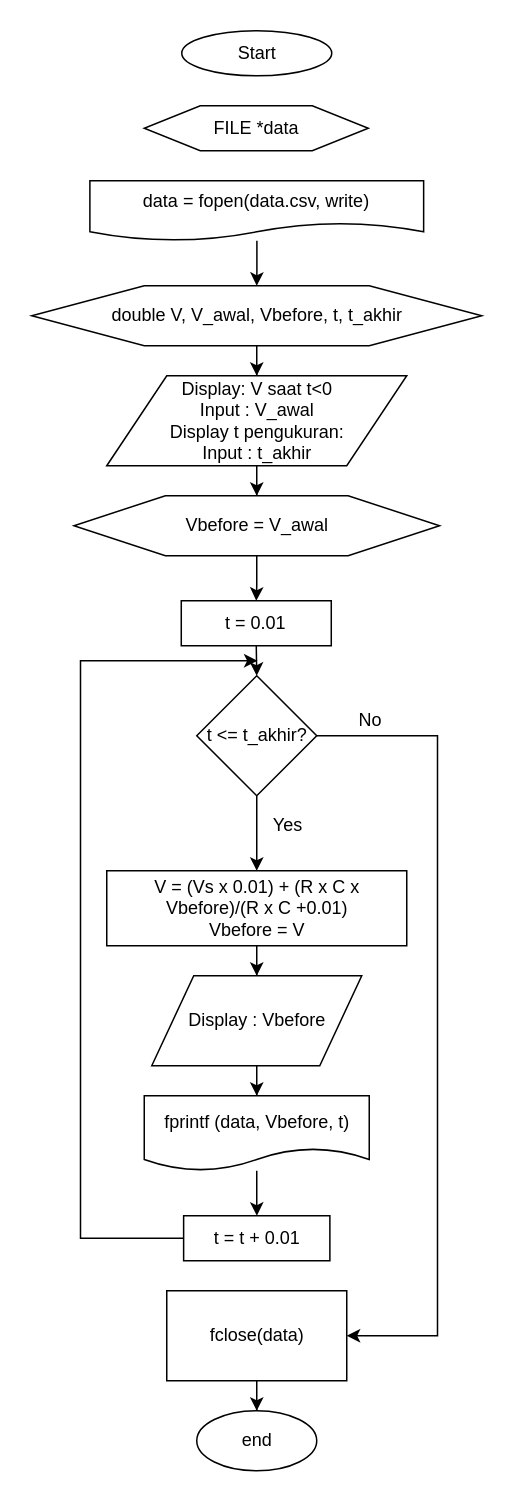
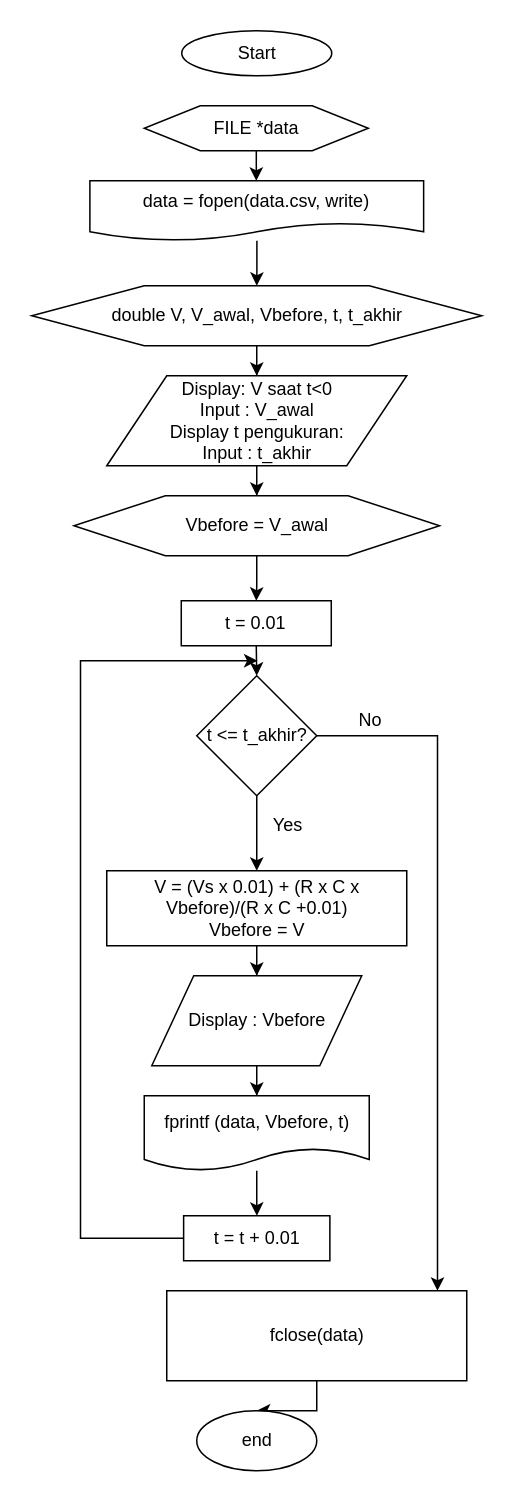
none -> (256, 161)
(257, 1336) -> (317, 1336)
